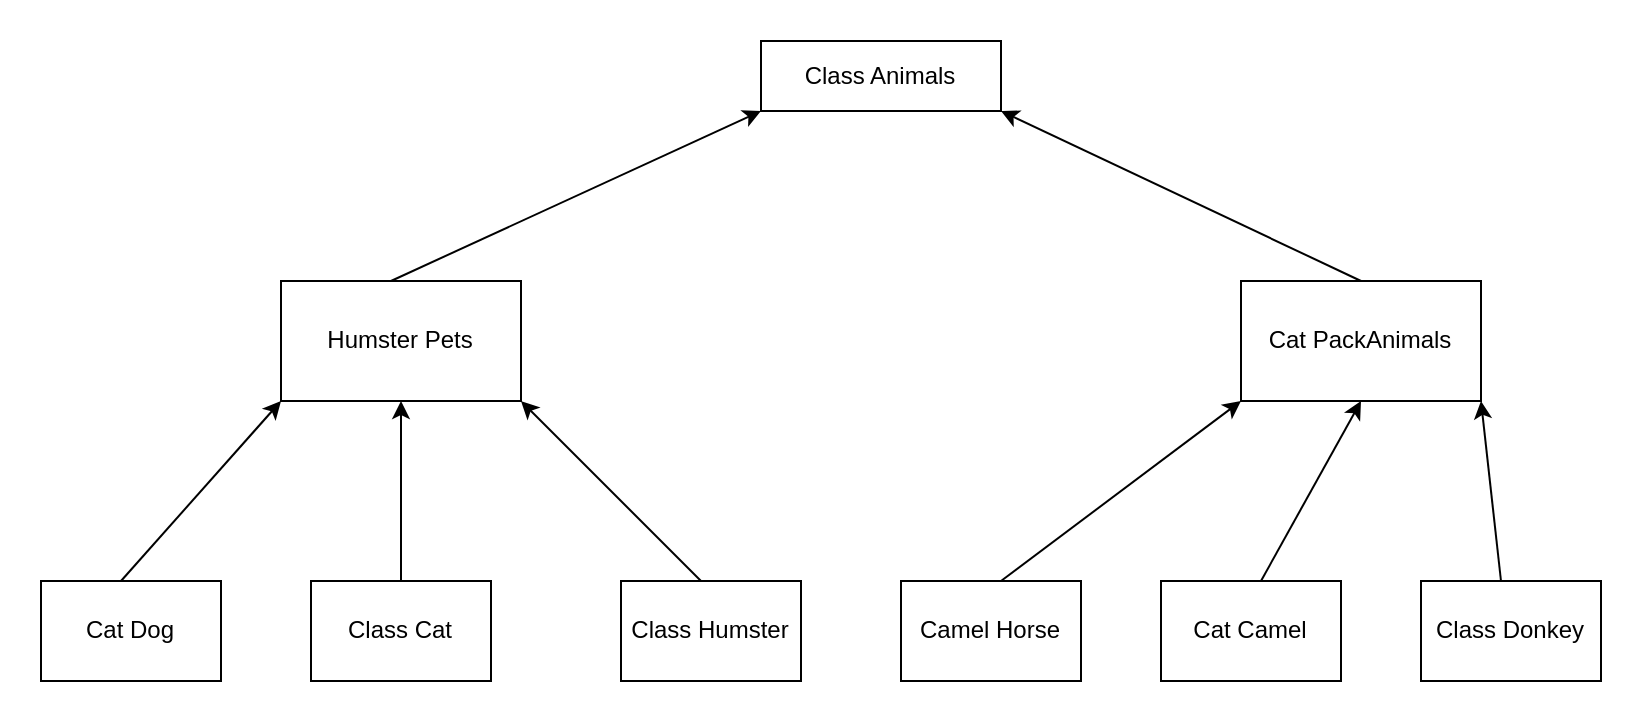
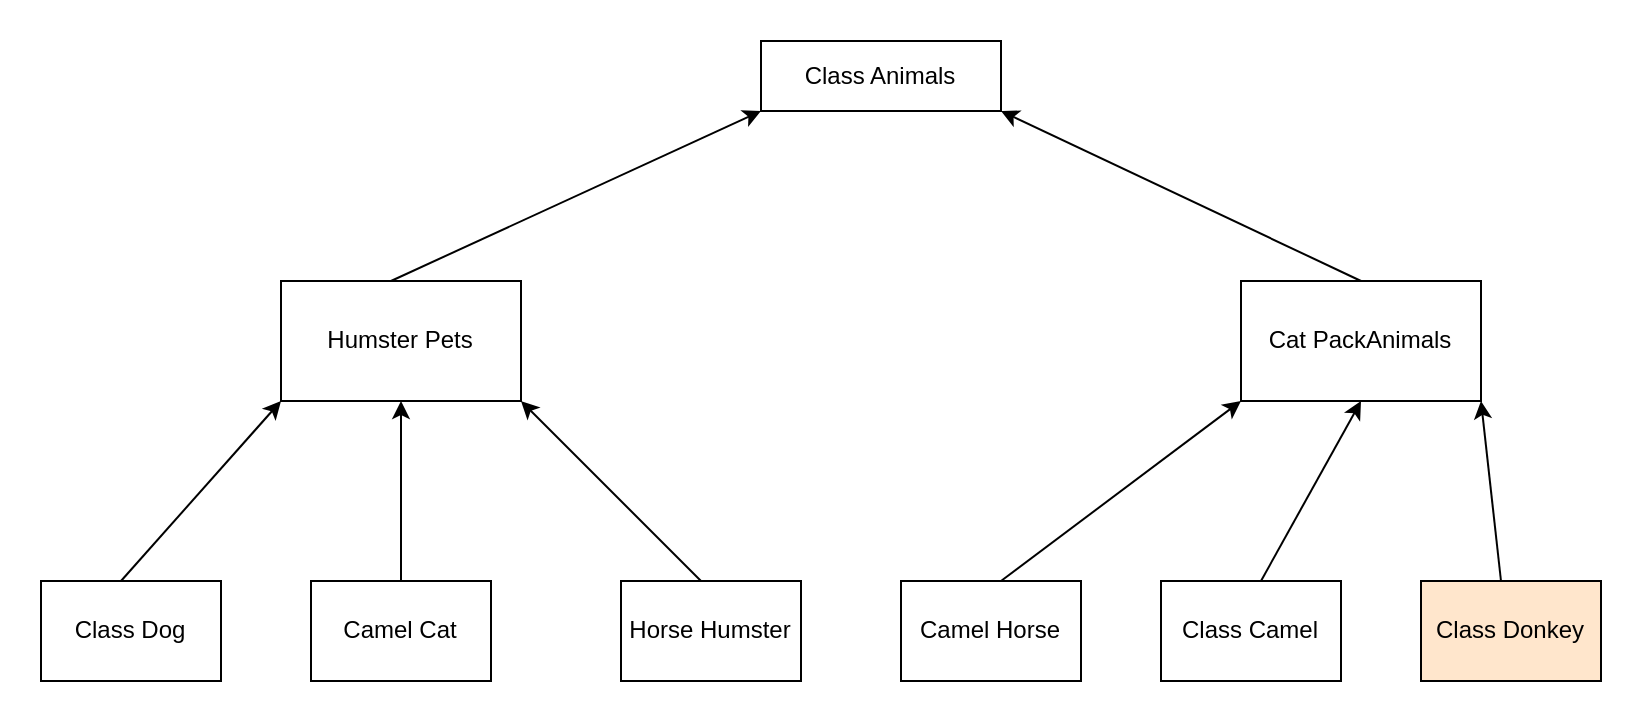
(131, 631) -> (131, 631)
(401, 631) -> (401, 631)
(711, 631) -> (711, 631)
(1251, 631) -> (1251, 631)
(1511, 631) -> (1511, 631)
